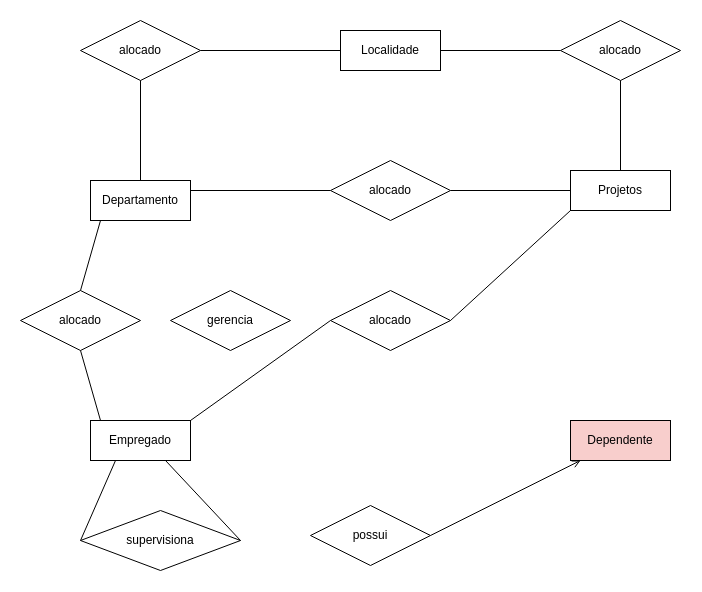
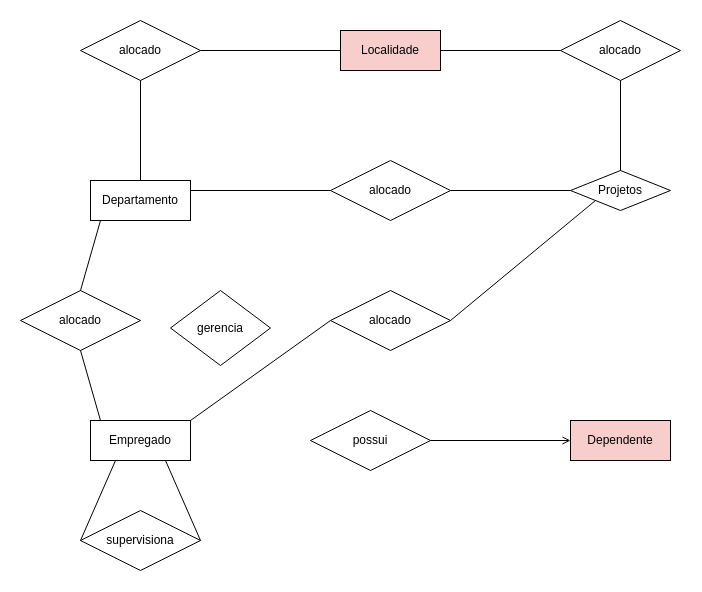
(391, 51) -> (391, 51)
(621, 191) -> (621, 191)
(231, 321) -> (221, 328)
(371, 536) -> (371, 441)
(161, 541) -> (141, 541)
